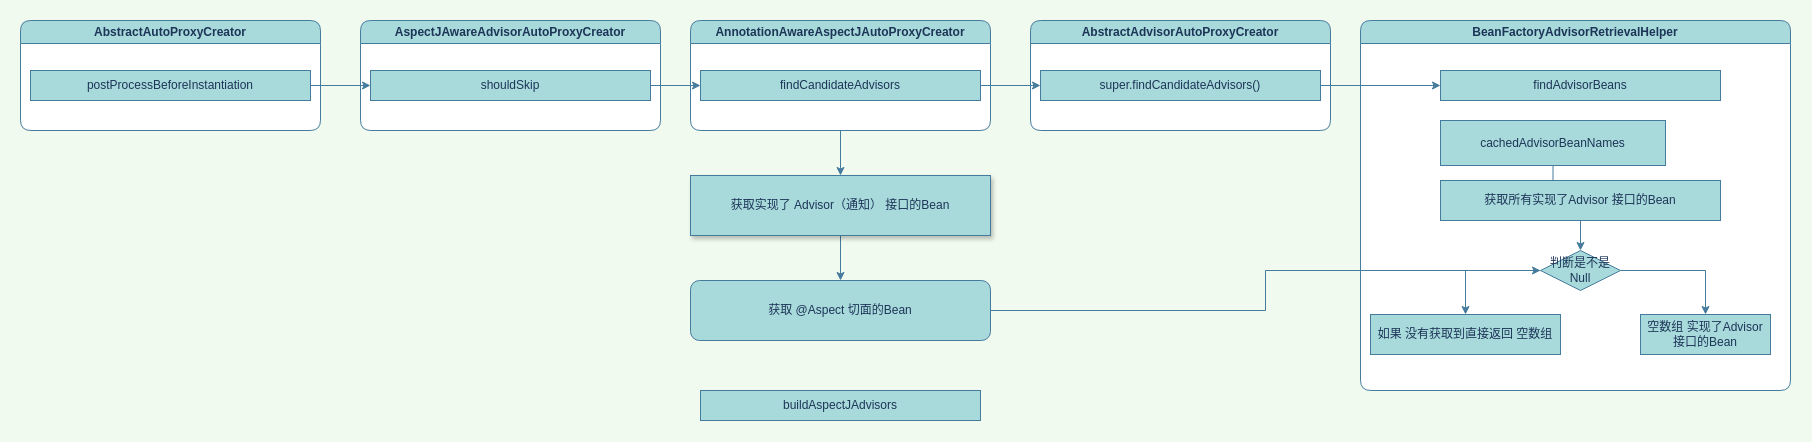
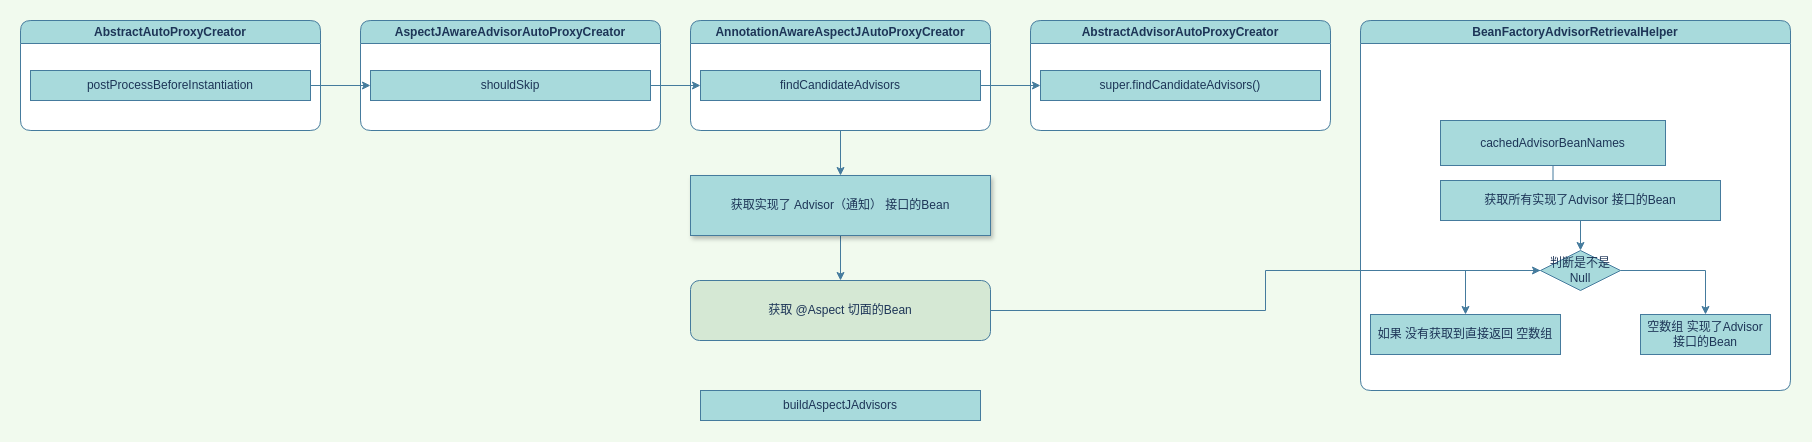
(1377, 86) -> none
(1581, 86) -> none
(841, 311) -> (841, 311)
